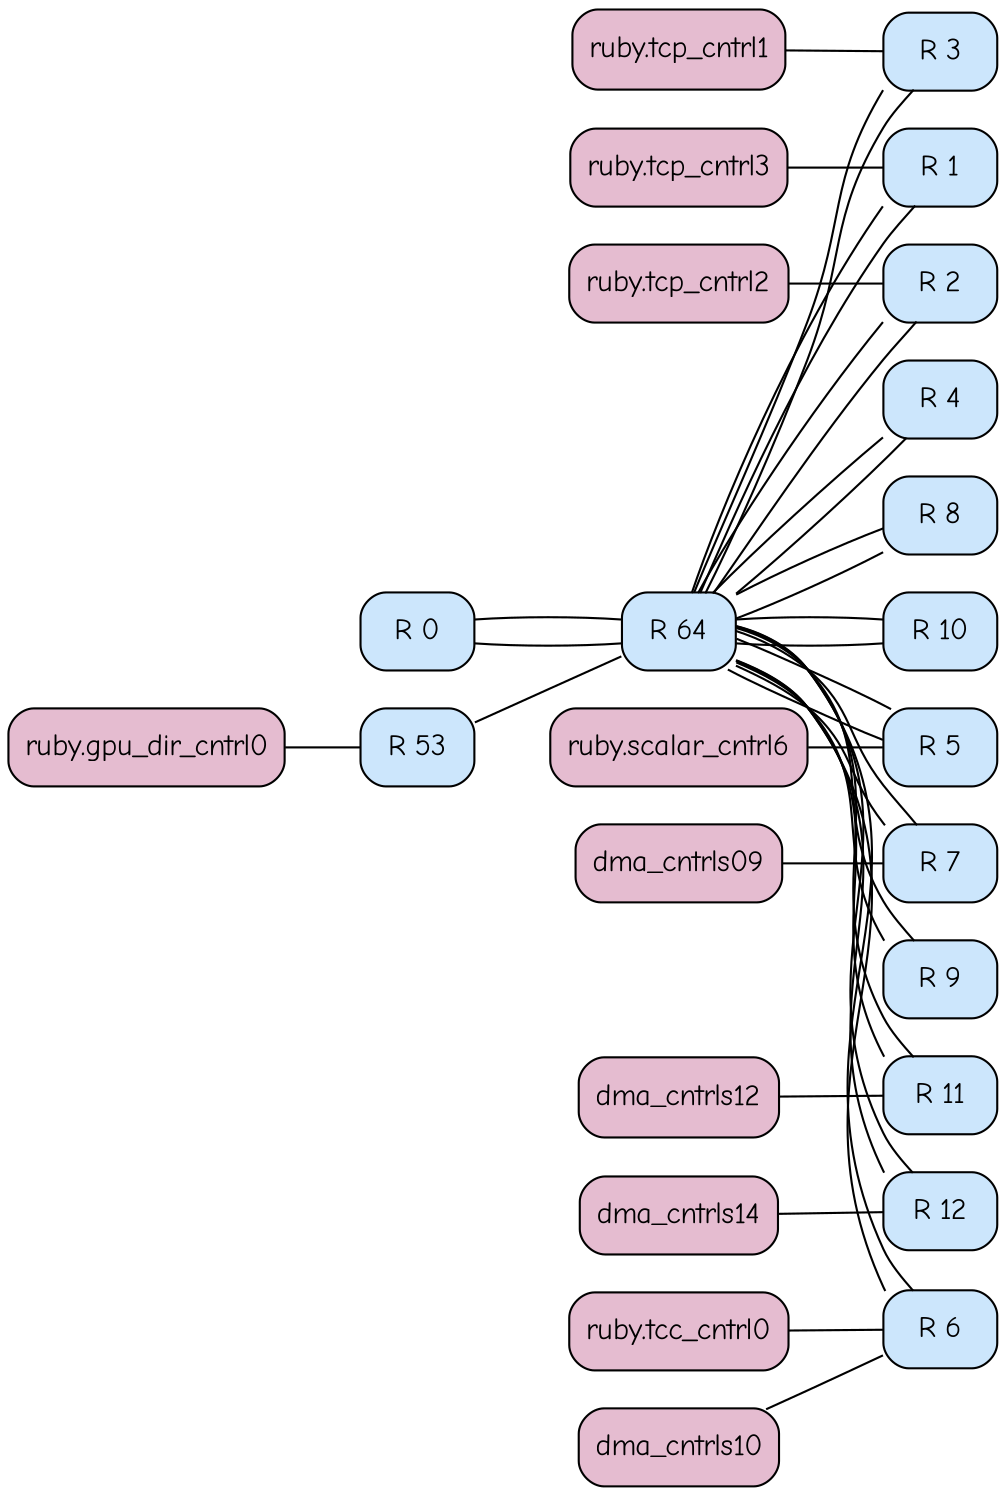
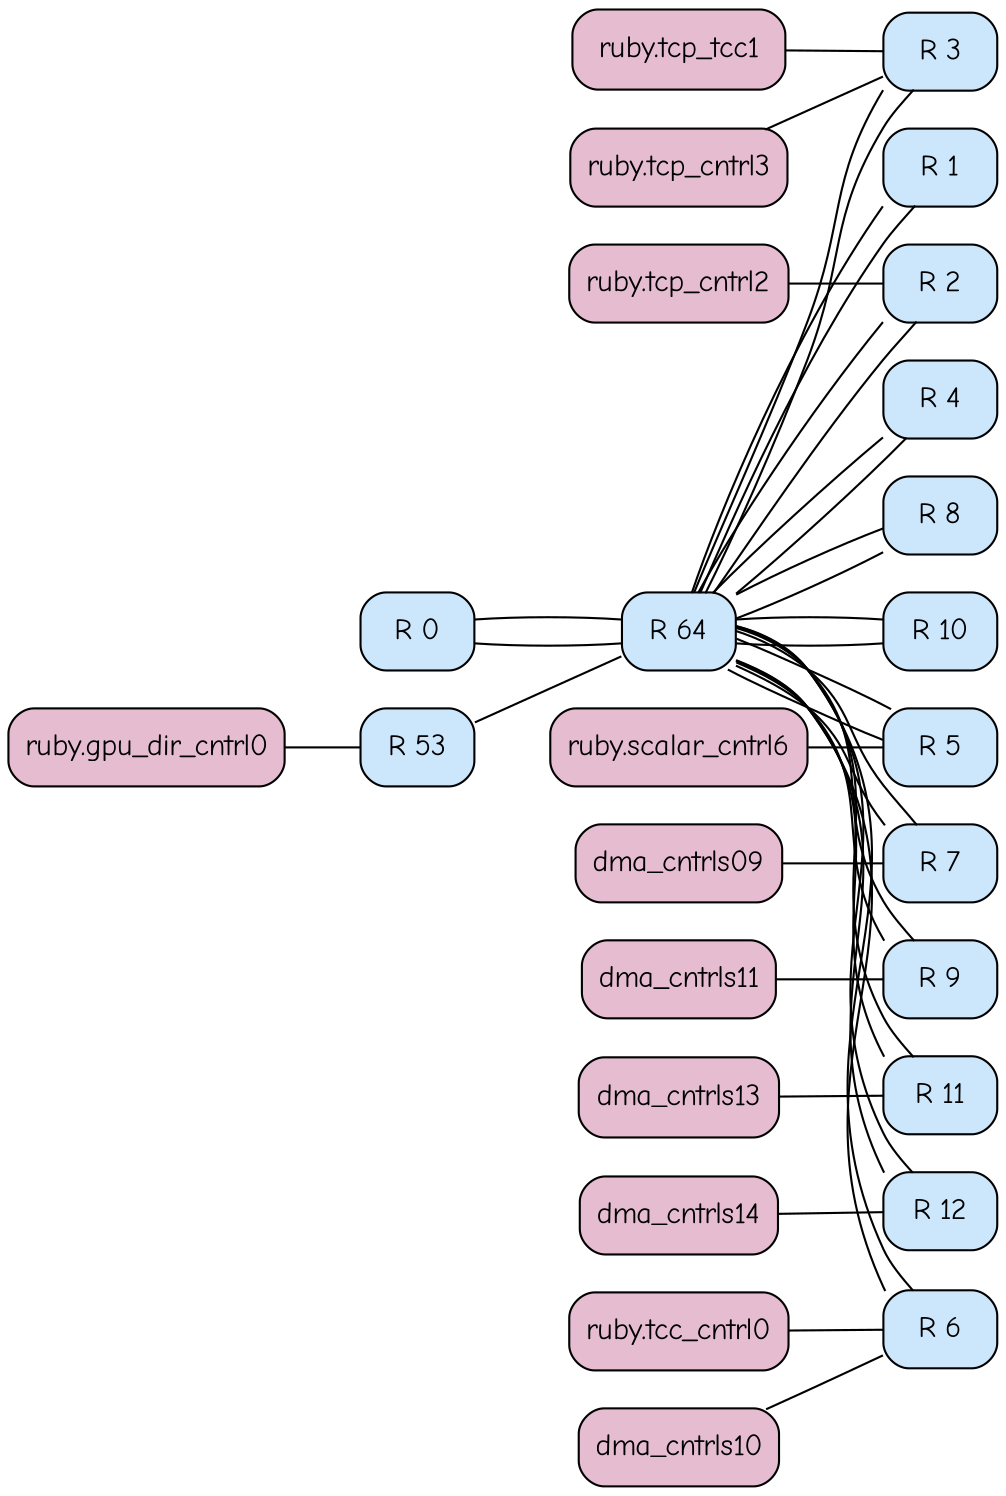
(679, 50) -> (679, 50)
(833, 168) -> (824, 103)
none -> (679, 979)
(679, 1097) -> (679, 1097)
